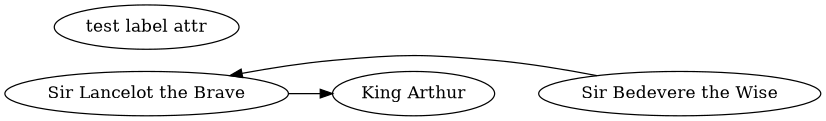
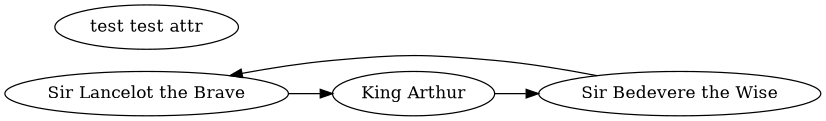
(147, 27) -> (147, 27)
none -> (510, 94)
